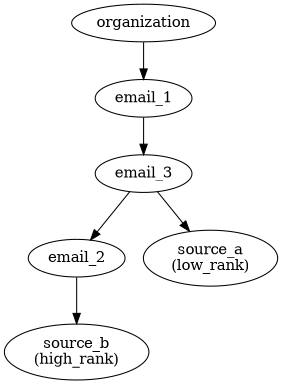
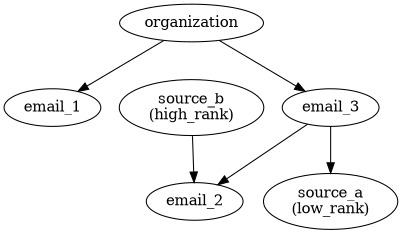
(144, 131) -> (258, 63)
(77, 295) -> (193, 154)
